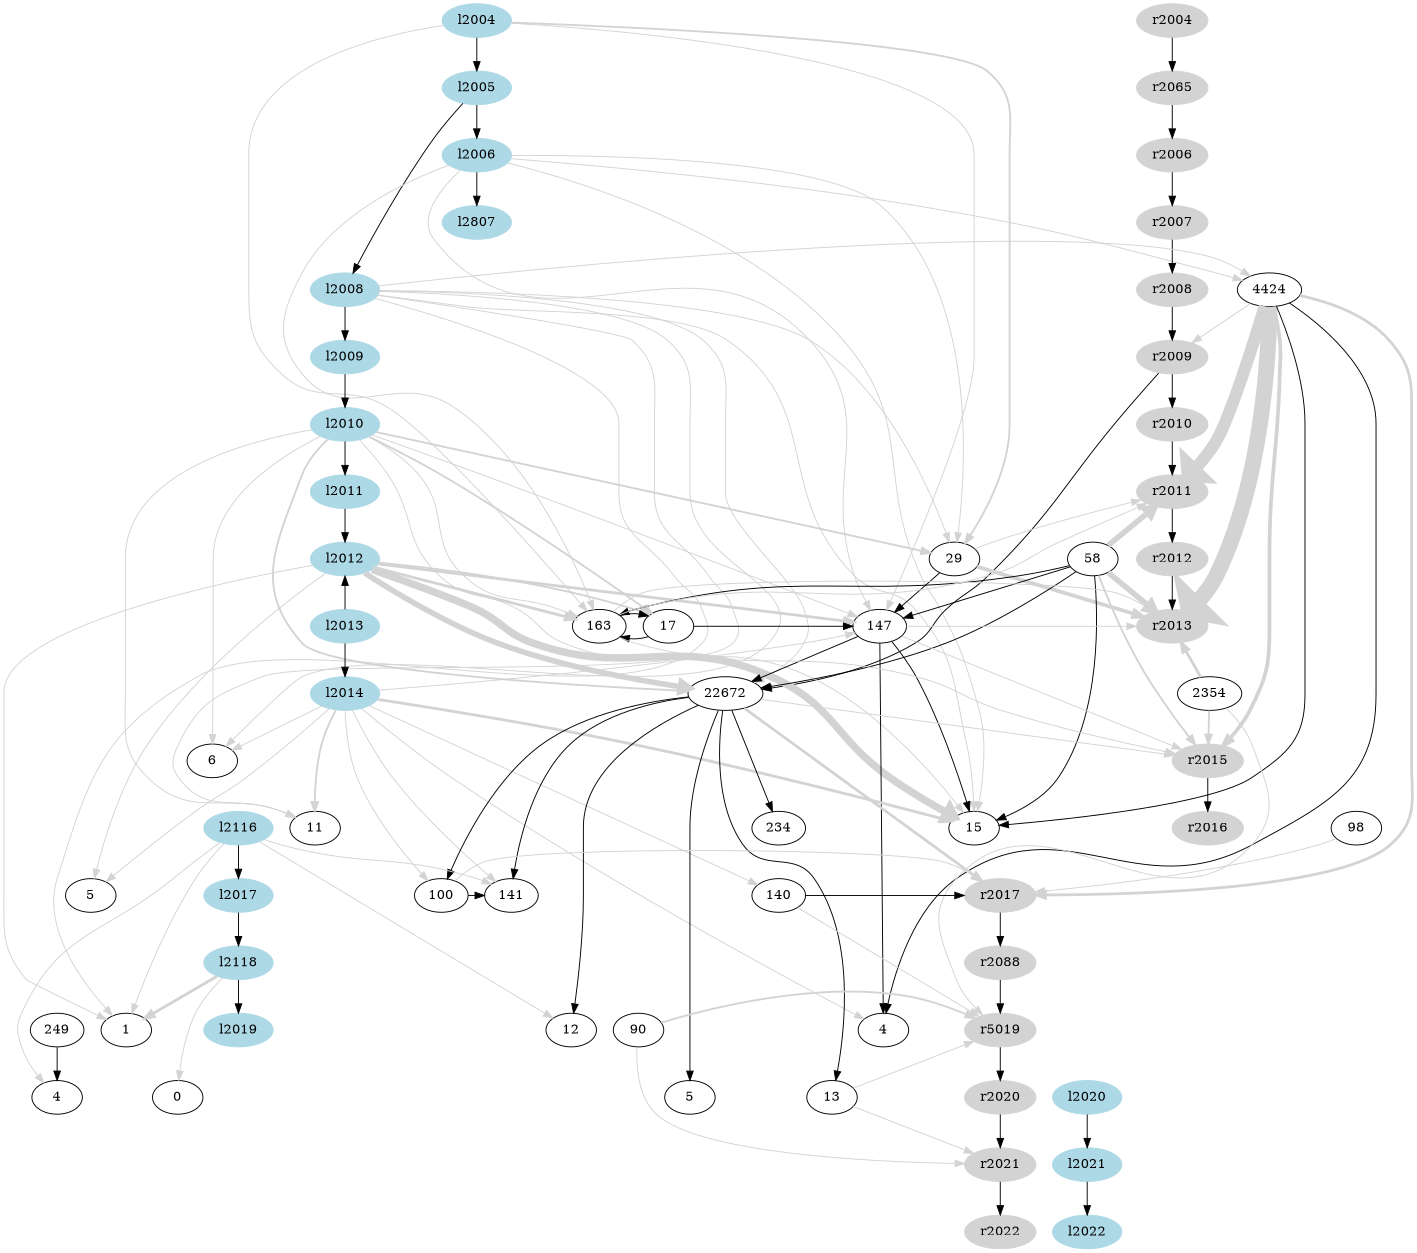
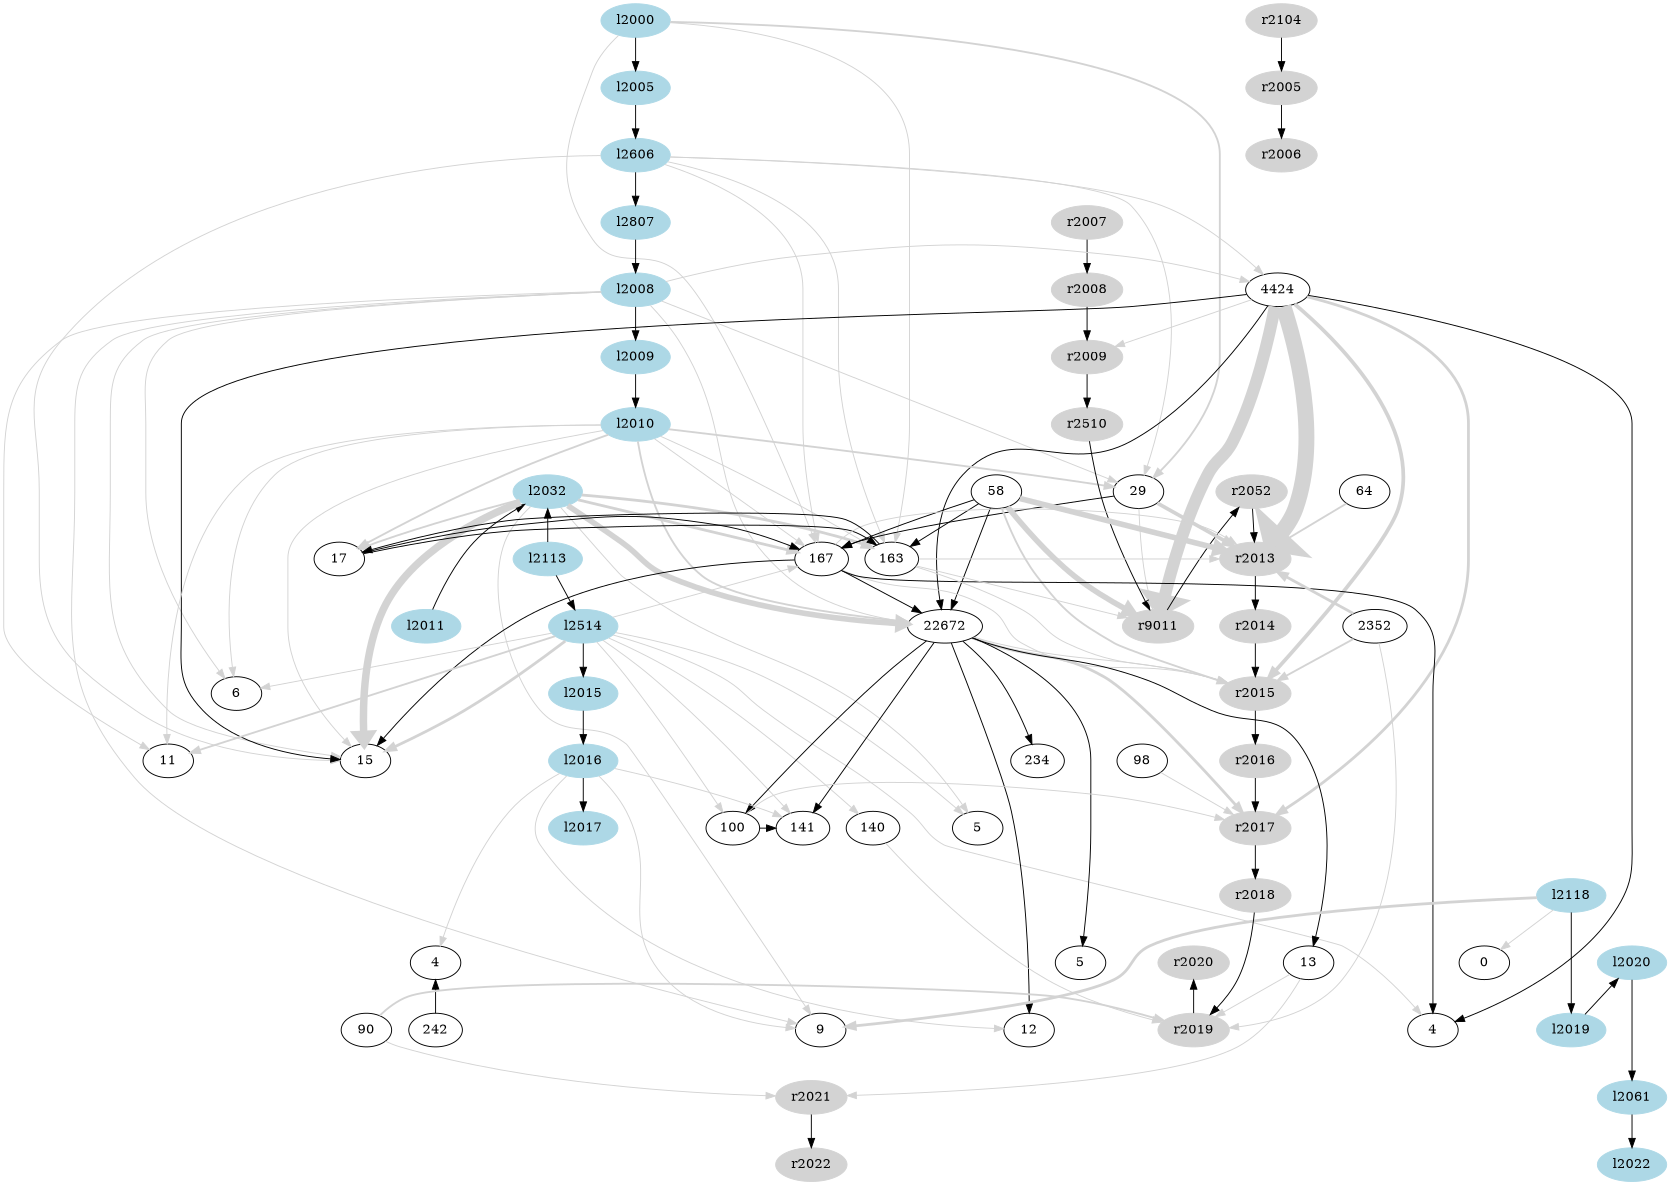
(477, 21) -> (636, 21)
(1172, 21) -> (1282, 21)
(1172, 88) -> (1282, 88)
(477, 155) -> (636, 155)
(411, 173) -> (636, 252)
(1172, 184) -> none
(1172, 424) -> (1087, 424)
(345, 453) -> none
(1172, 492) -> (1158, 626)
none -> (1365, 492)
(345, 559) -> (548, 492)
(1172, 559) -> (1252, 492)
(1002, 562) -> (1075, 454)
(345, 626) -> (548, 559)
(880, 626) -> (822, 559)
none -> (1255, 626)
(345, 694) -> (583, 626)
none -> (583, 694)
(1210, 694) -> (1375, 626)
(1084, 719) -> none
(238, 828) -> (583, 761)
(876, 895) -> (1255, 790)
(238, 925) -> none
(1000, 963) -> (1255, 895)
none -> (1598, 1000)
(57, 1030) -> (436, 1030)
(126, 1030) -> (821, 1030)
(1000, 1030) -> (1194, 1030)
(1000, 1126) -> none
(1087, 1165) -> (1632, 1097)
